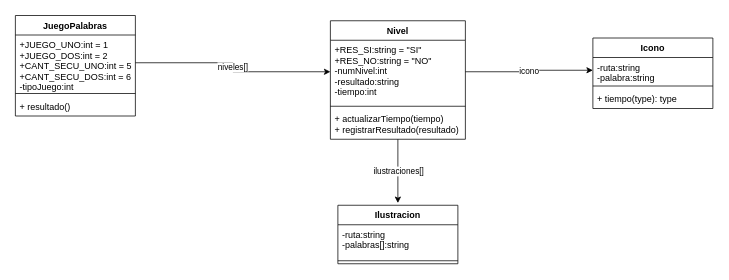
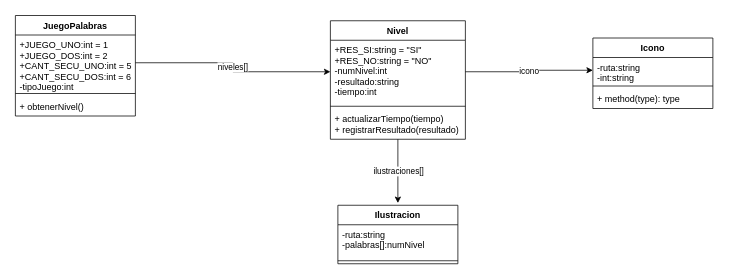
(625, 68) -> (625, 68)
(643, 99) -> (644, 99)
(50, 107) -> (56, 107)
(370, 235) -> (370, 235)
